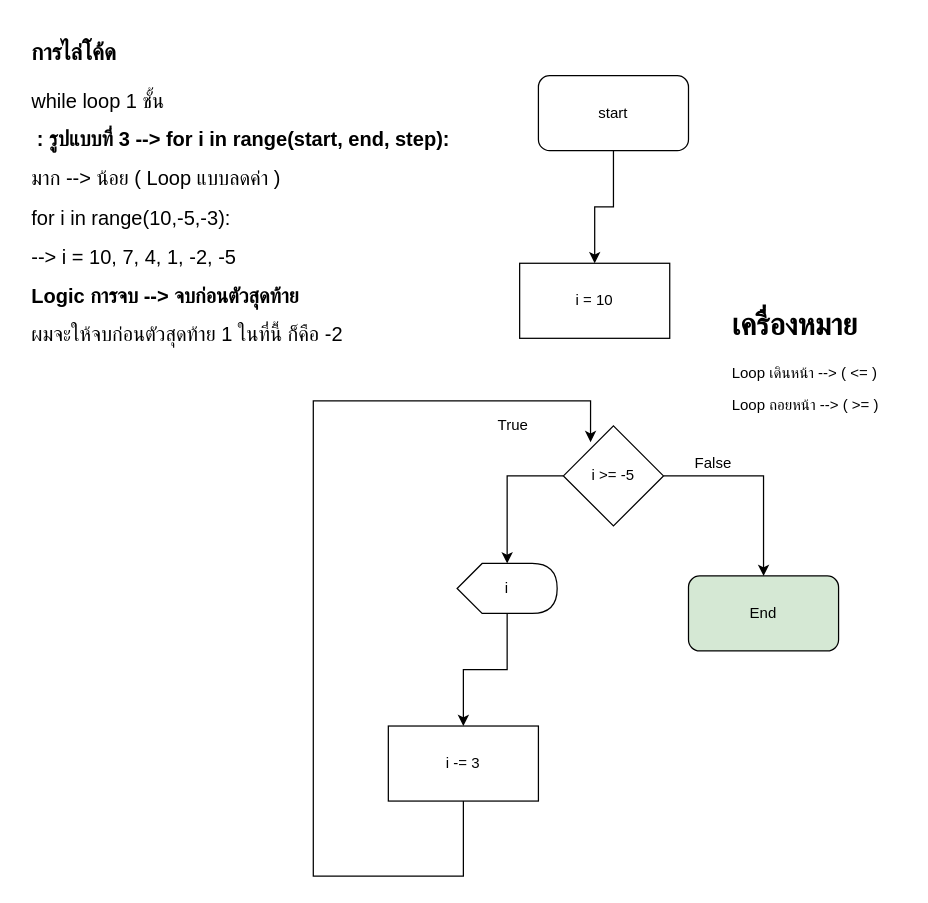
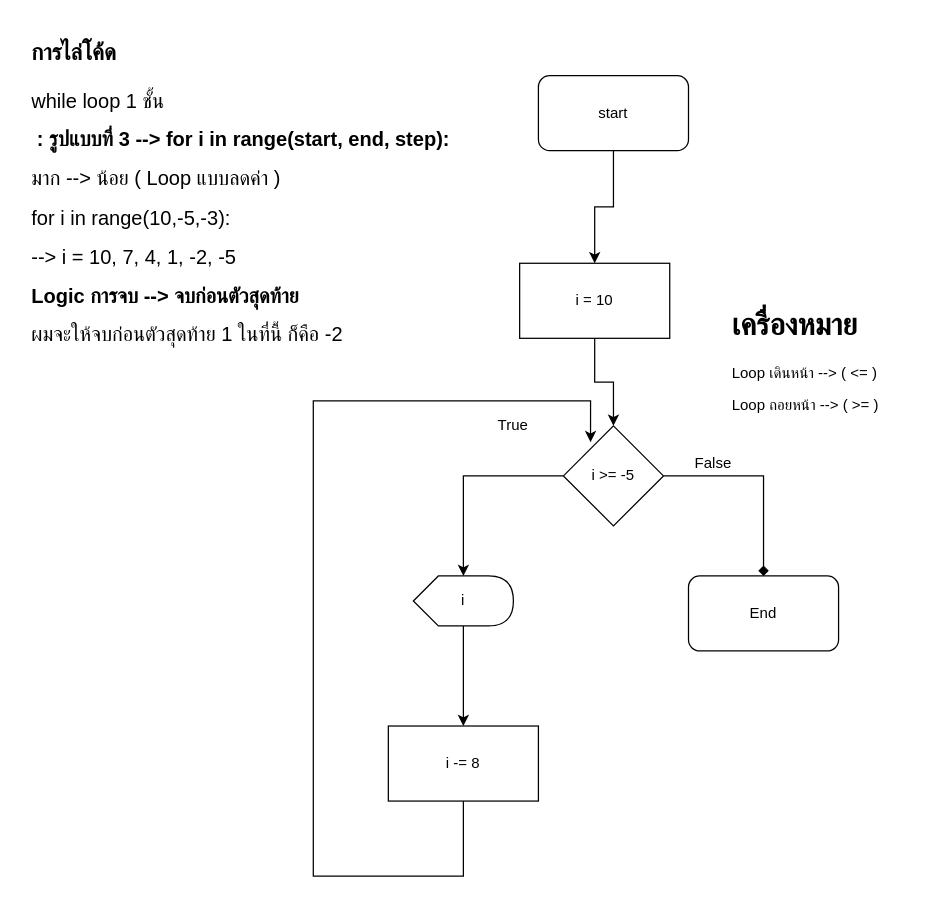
none -> (600, 382)
(763, 566) -> (763, 565)
(507, 588) -> (463, 601)
(763, 613) -> (763, 613)
(463, 763) -> (463, 763)
